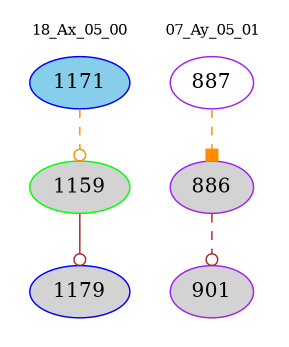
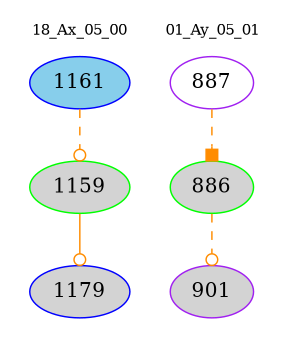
(213, 31) -> (213, 31)
(80, 83) -> (80, 83)
(212, 187) -> (212, 187)
(80, 234) -> (80, 234)
(212, 234) -> (212, 234)
